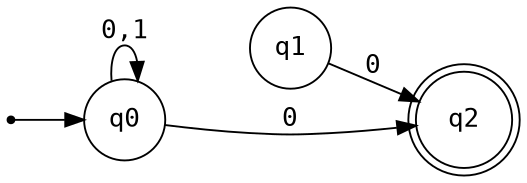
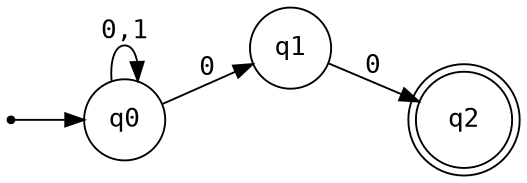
(281, 134) -> (199, 88)
